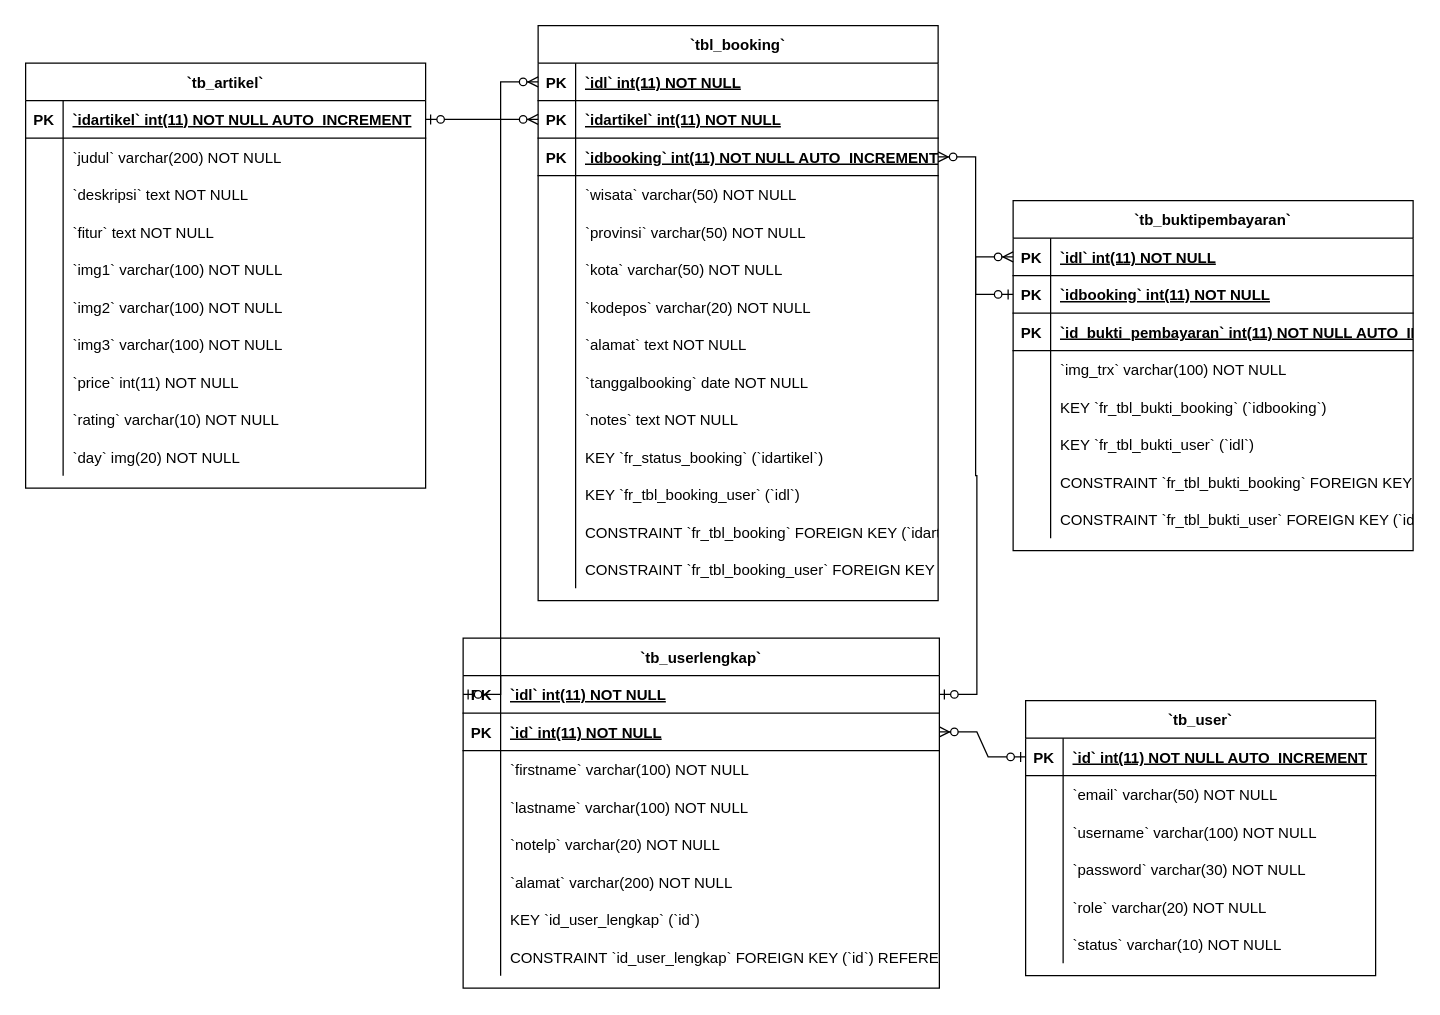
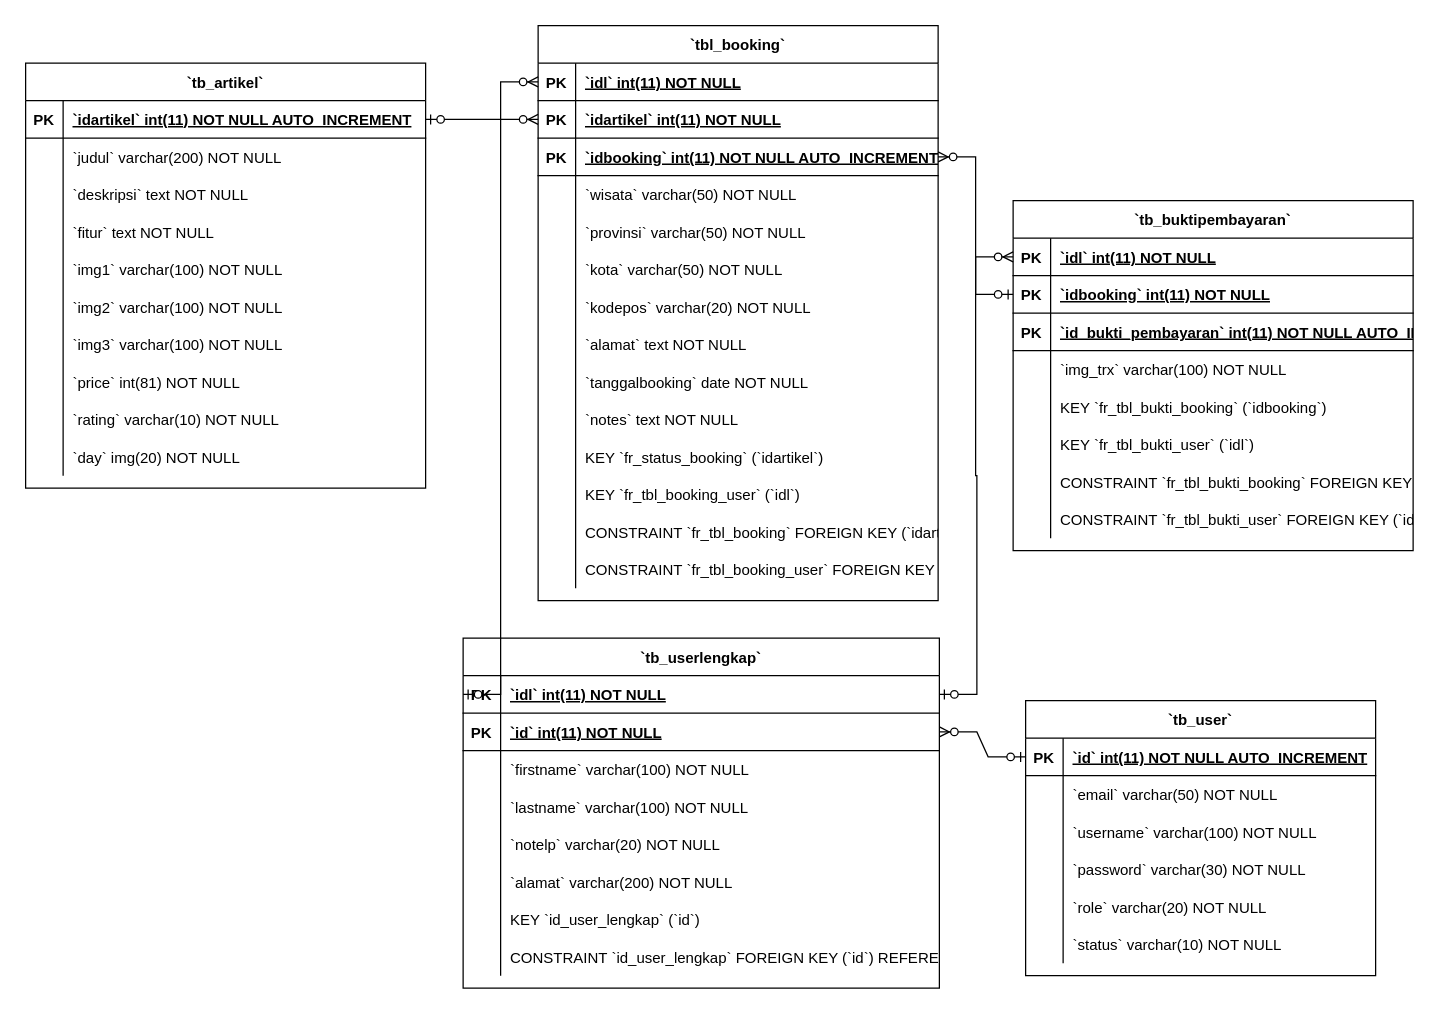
(164, 383) -> (164, 383)
